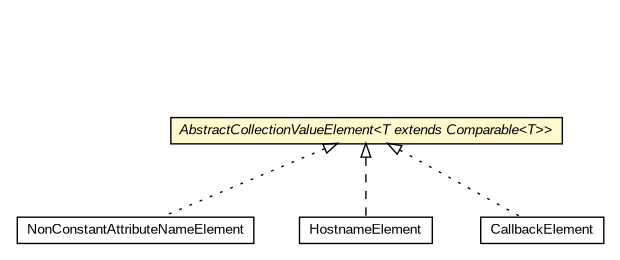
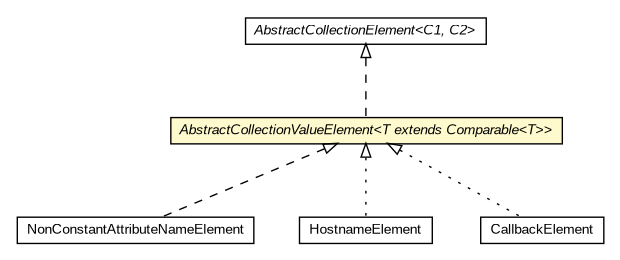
none -> (366, 30)
(244, 183) -> (244, 183)
(366, 187) -> (366, 187)
